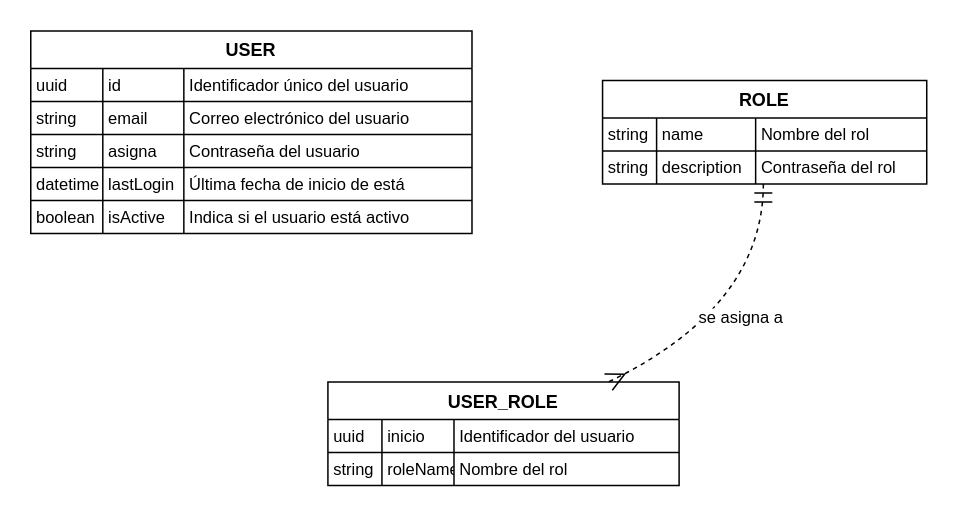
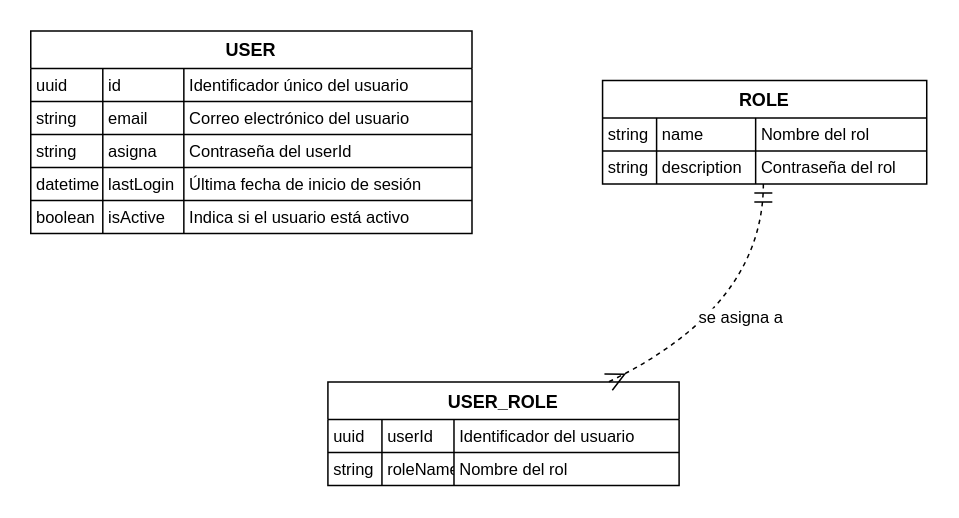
(282, 151) -> (280, 151)
(306, 184) -> (313, 184)
(408, 436) -> (415, 436)
